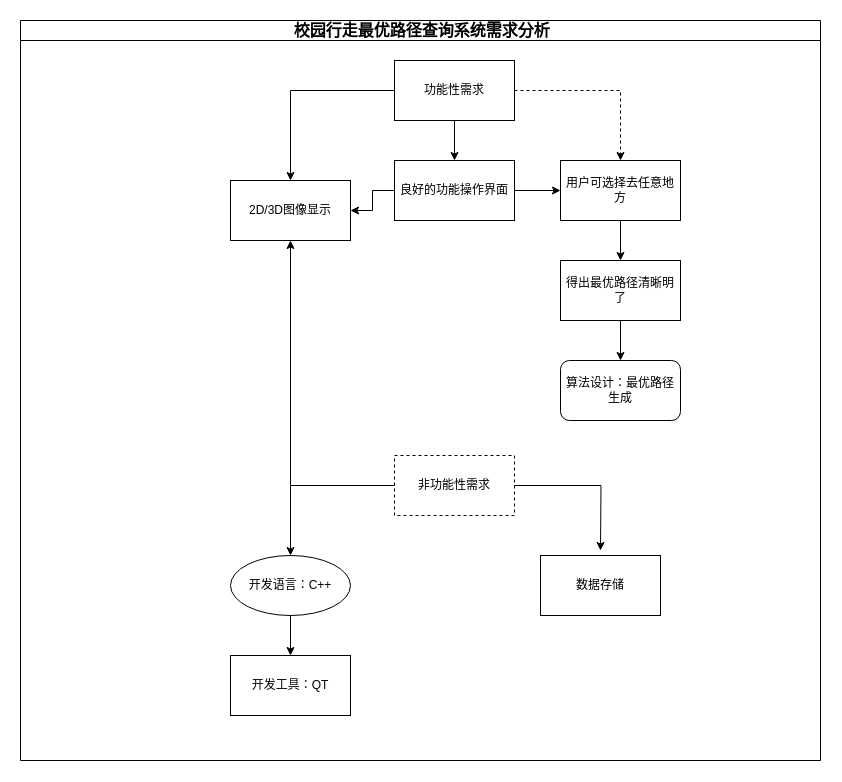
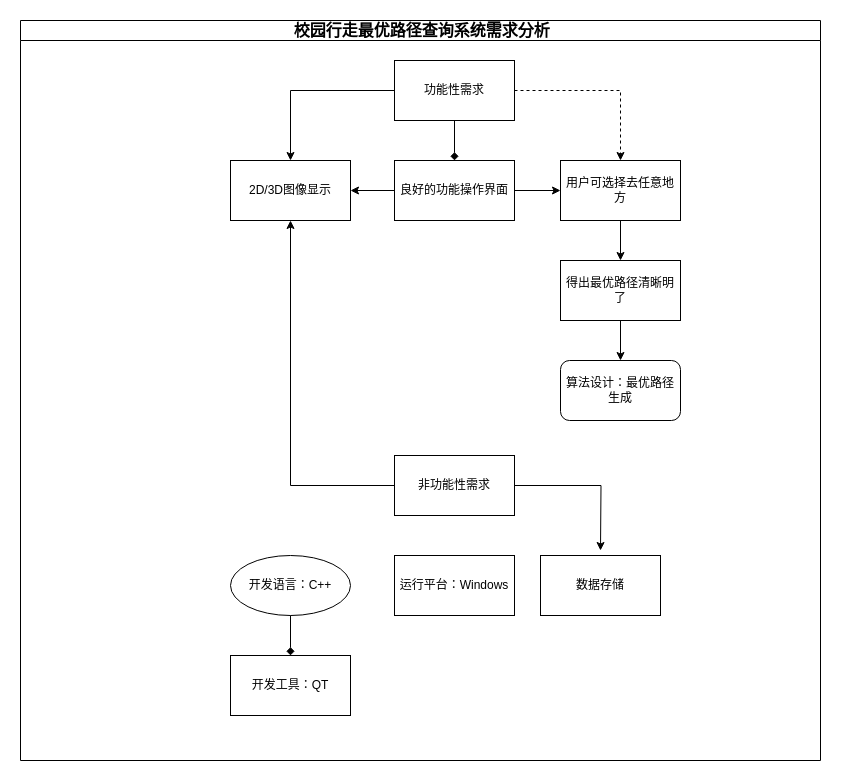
(455, 152) -> (455, 152)
(291, 211) -> (291, 191)
(455, 486) -> (455, 486)
(291, 518) -> none
none -> (455, 586)
(291, 647) -> (291, 647)
